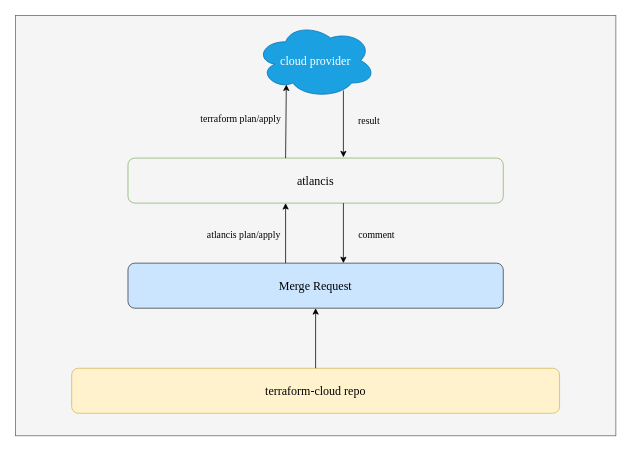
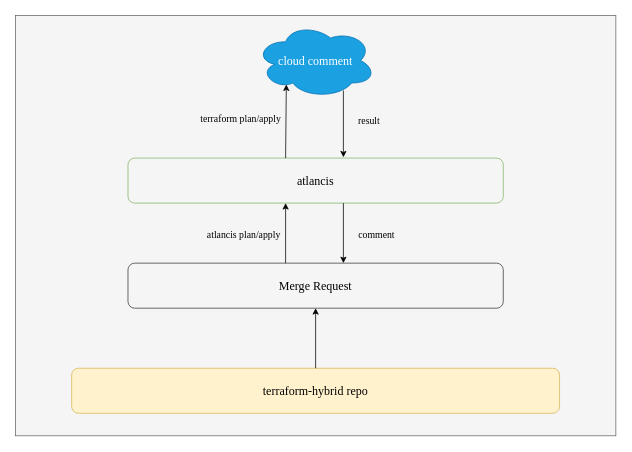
(315, 60) -> (315, 60)
(315, 285) -> (315, 285)
(315, 390) -> (315, 390)
